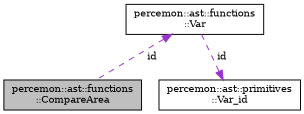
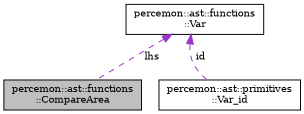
(210, 53) -> (194, 64)
(151, 57) -> (151, 57)
